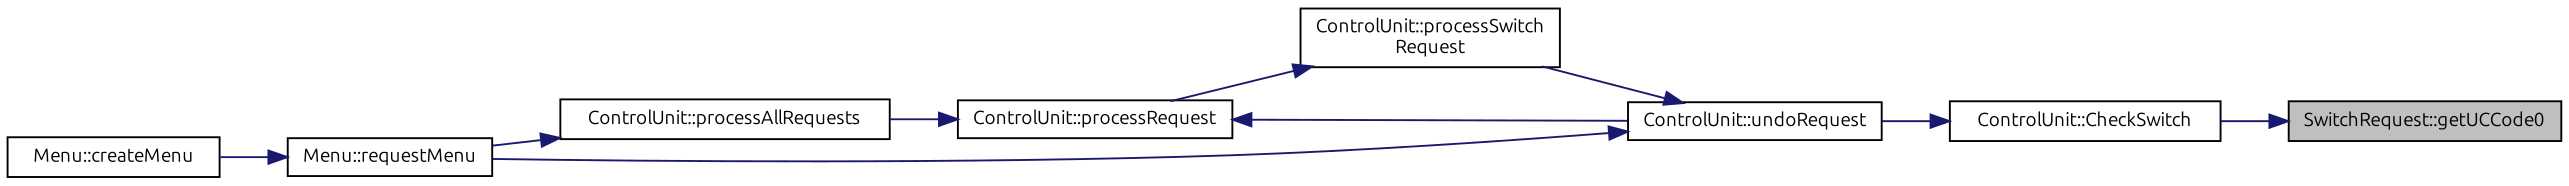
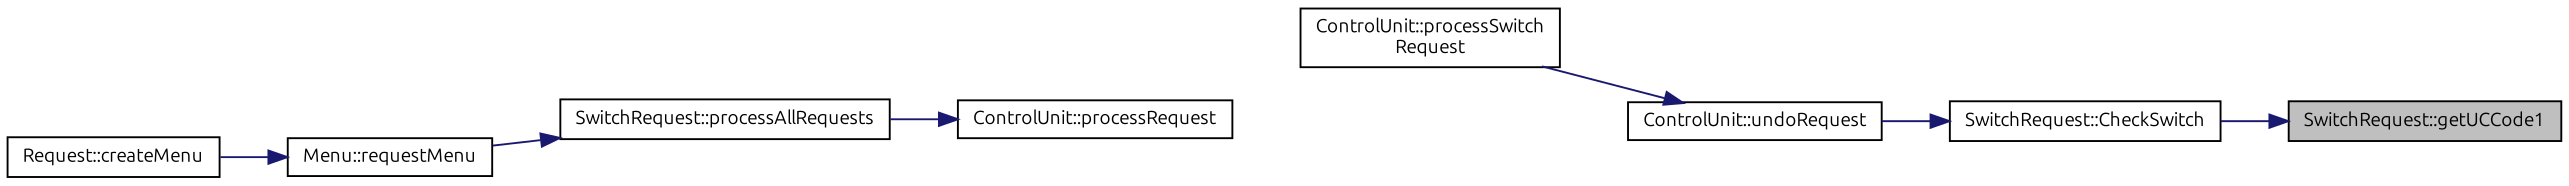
(1232, 86) -> none
(725, 119) -> (725, 119)
(1440, 120) -> none
(2085, 121) -> (2085, 121)
(2425, 121) -> (2425, 121)
(114, 157) -> (114, 157)
(1051, 160) -> none
